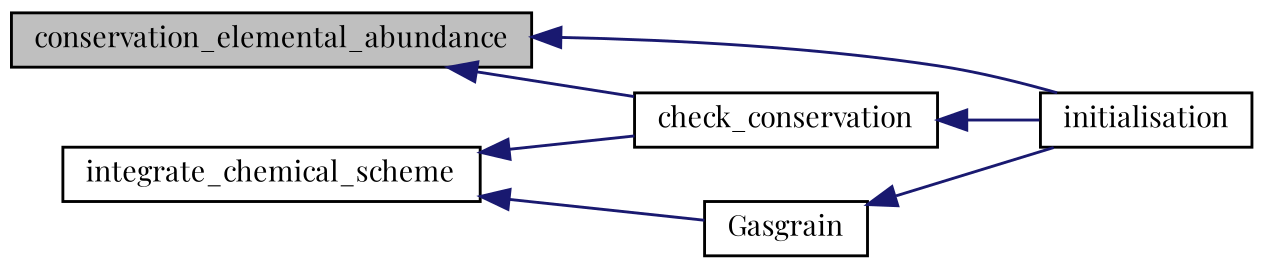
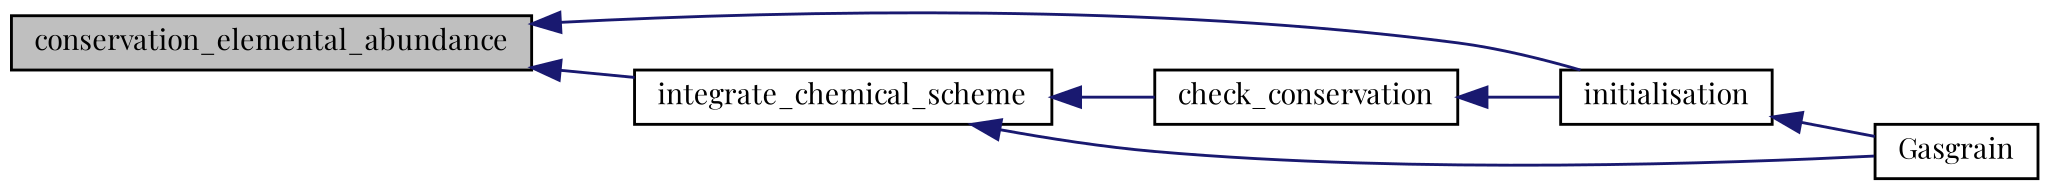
(555, 84) -> (598, 74)
(975, 172) -> (1838, 129)
